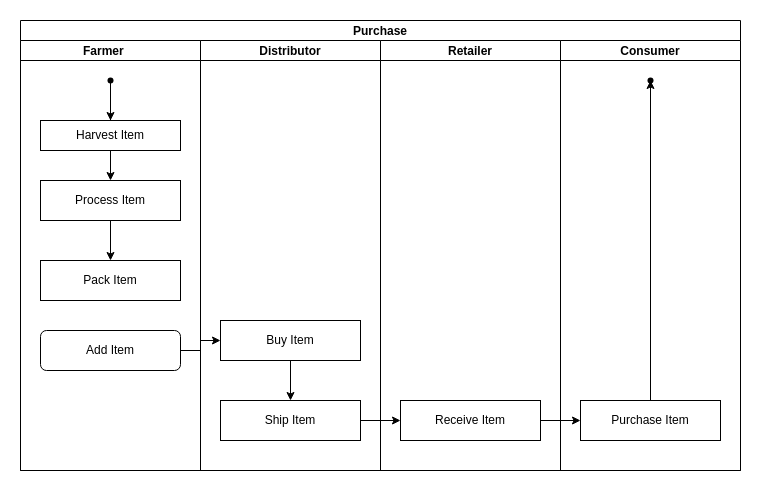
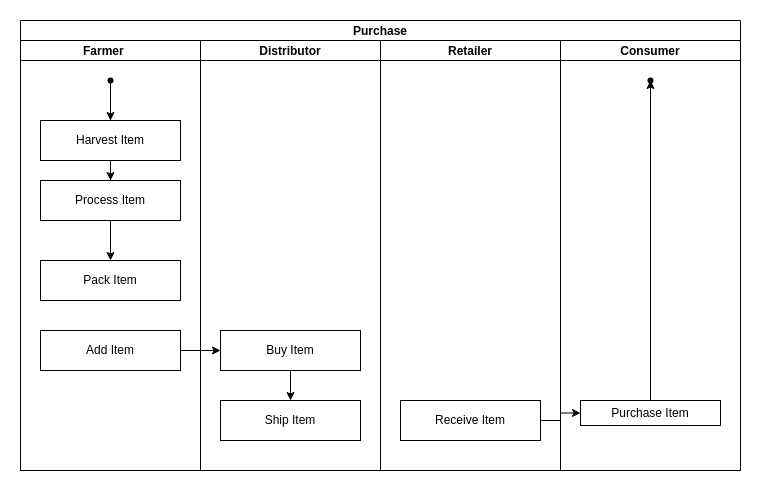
(111, 136) -> (111, 141)
(291, 341) -> (291, 351)
(111, 351) -> (111, 351)
(377, 421) -> none
(651, 421) -> (651, 413)
